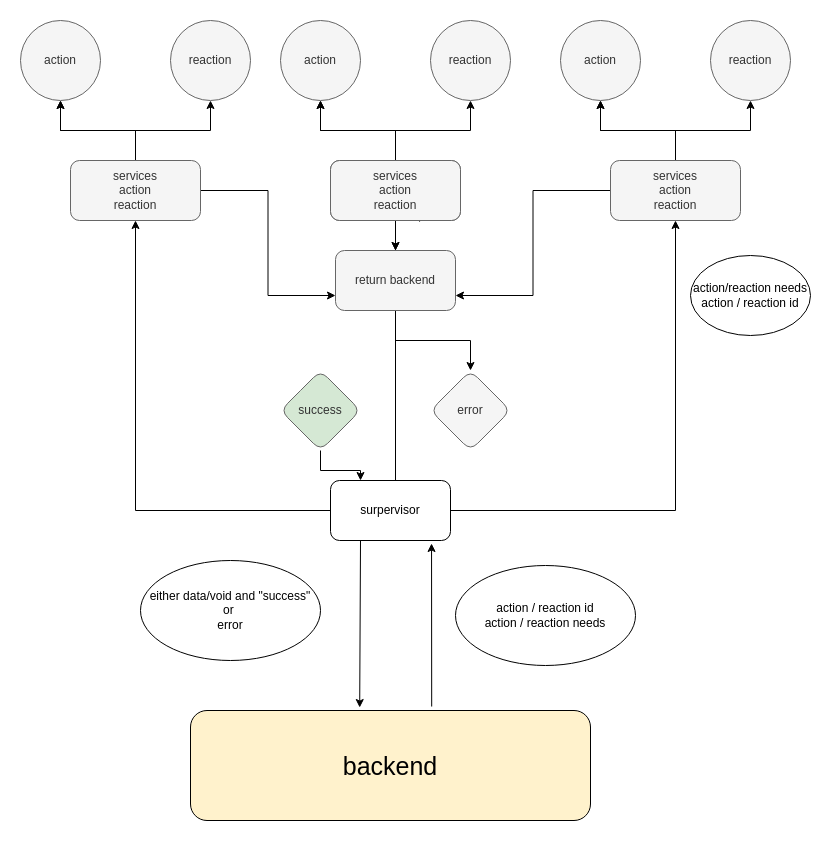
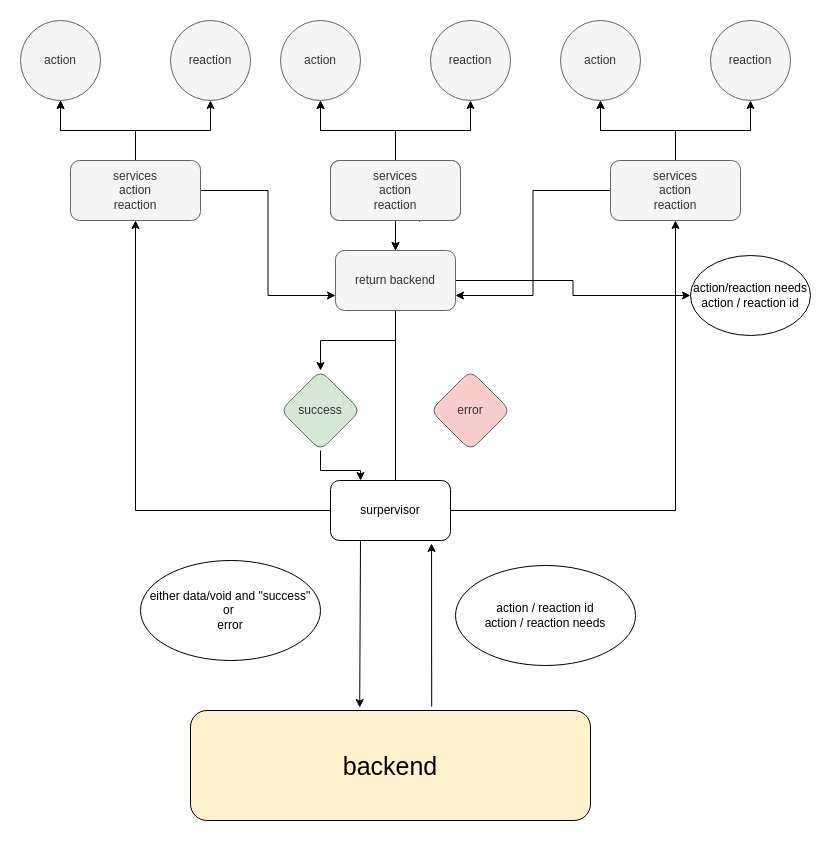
none -> (346, 341)
(446, 341) -> (573, 285)
(471, 411) -> (471, 411)
